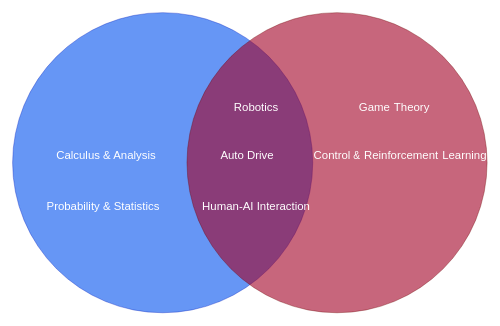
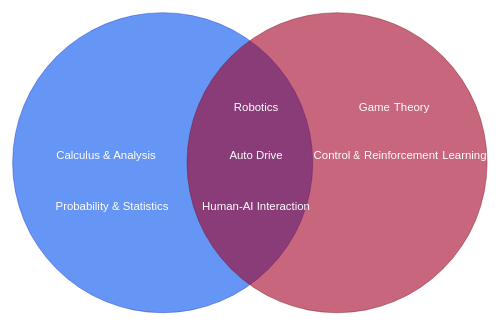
(247, 155) -> (256, 155)
(103, 205) -> (112, 205)
